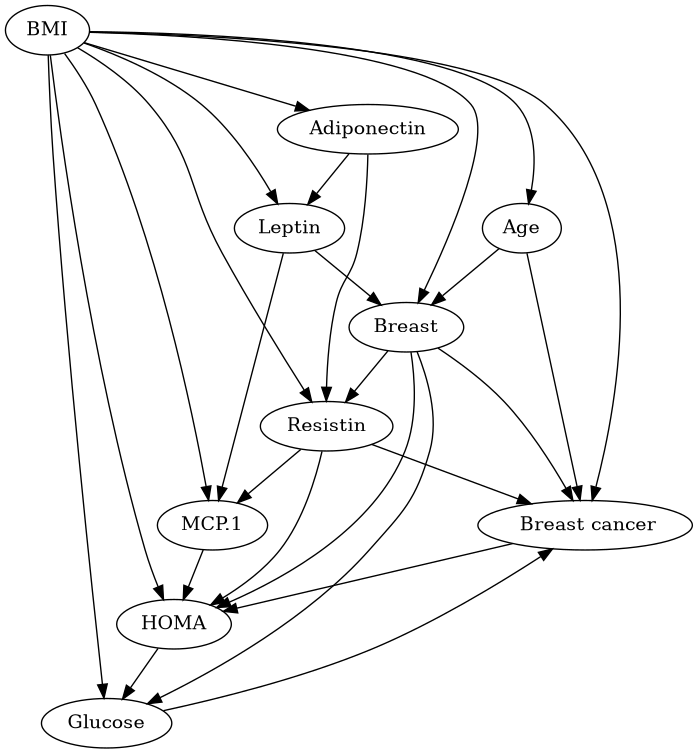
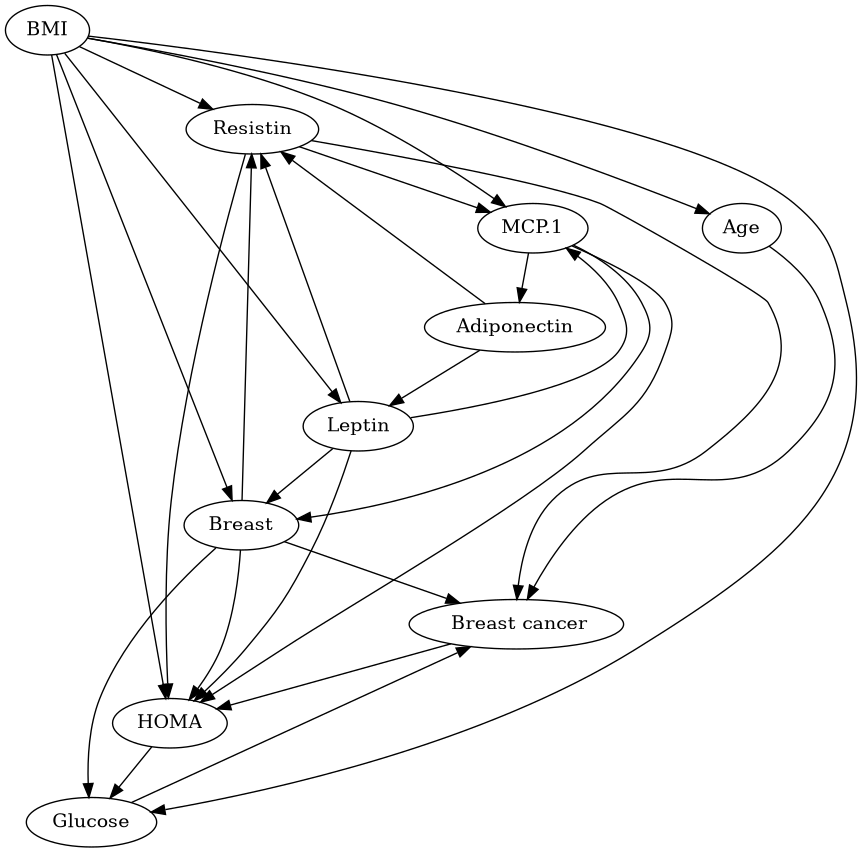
(190, 74) -> (525, 271)
(519, 89) -> none
(471, 272) -> (557, 434)
none -> (308, 284)
none -> (295, 581)
